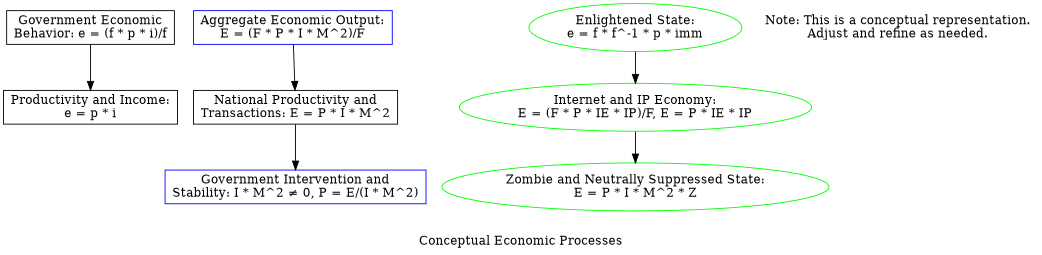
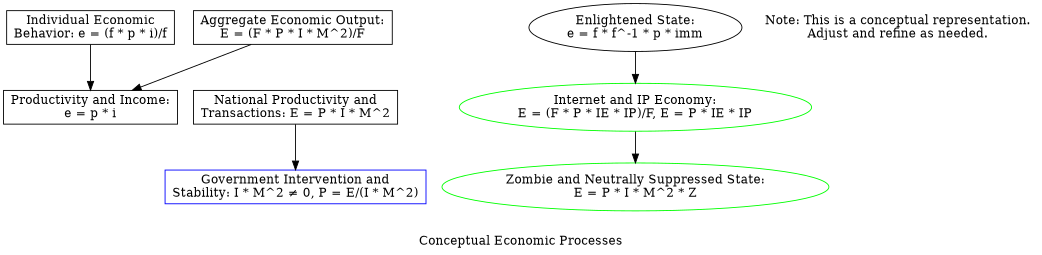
(91, 28) -> (91, 28)
(293, 28) -> (293, 28)
(635, 28) -> (635, 28)
(294, 63) -> (196, 66)
